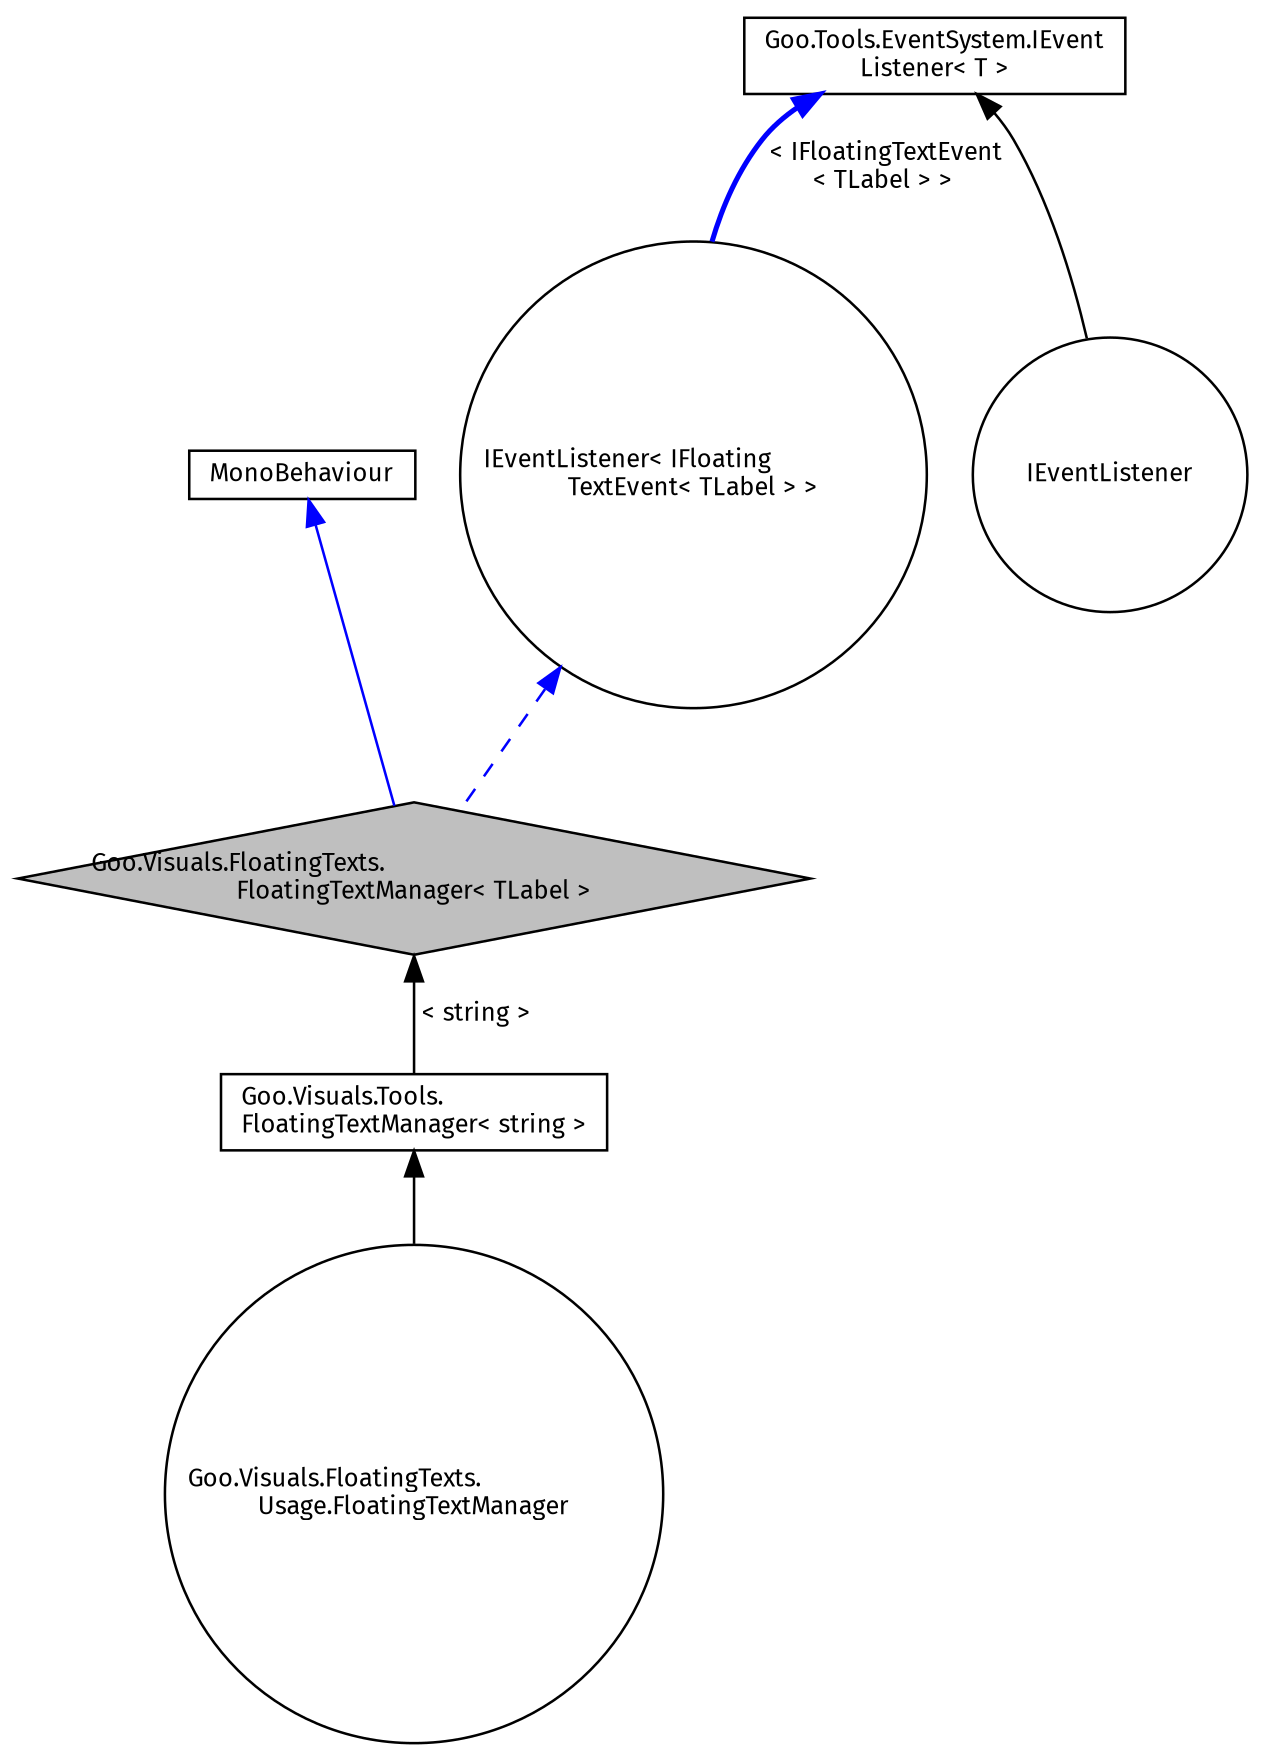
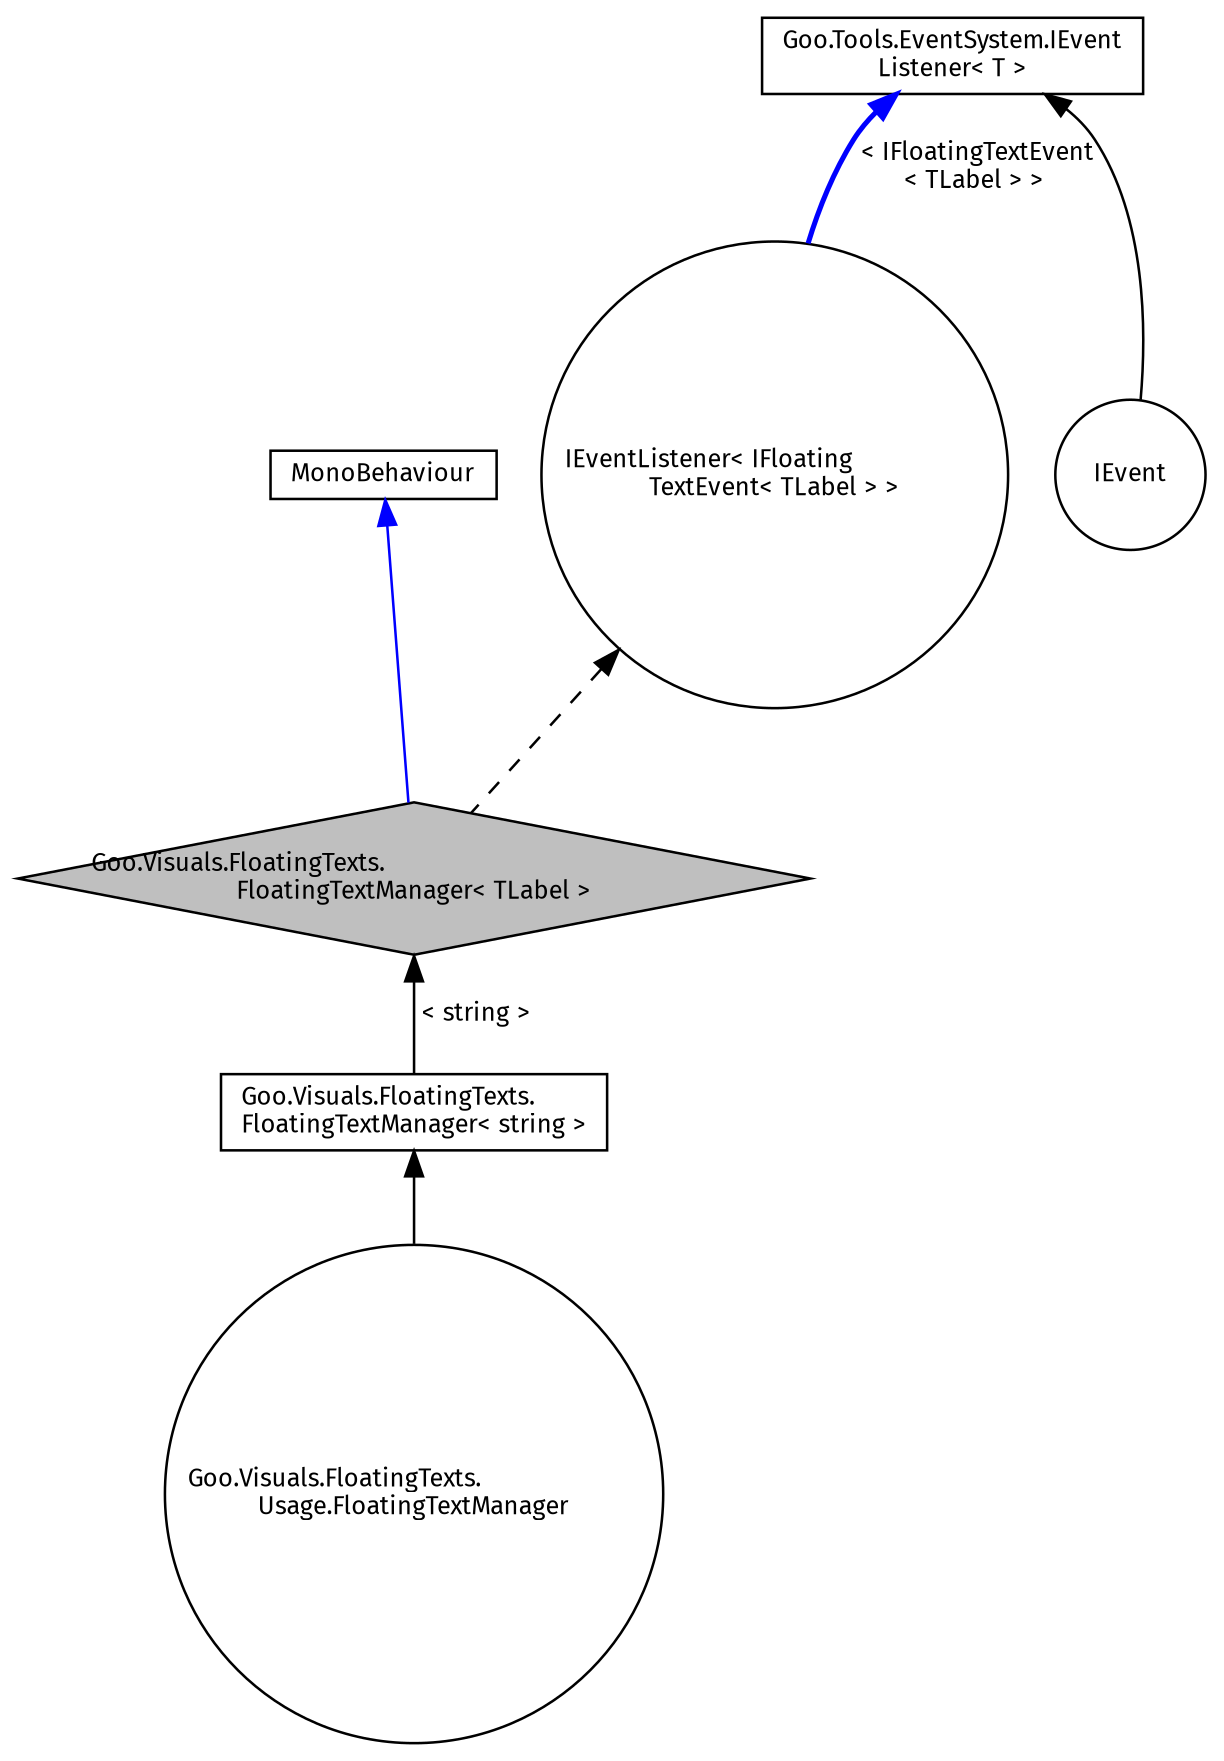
(1110, 475) -> (1130, 475)
(503, 750) -> (536, 741)
(414, 1112) -> (414, 1112)
